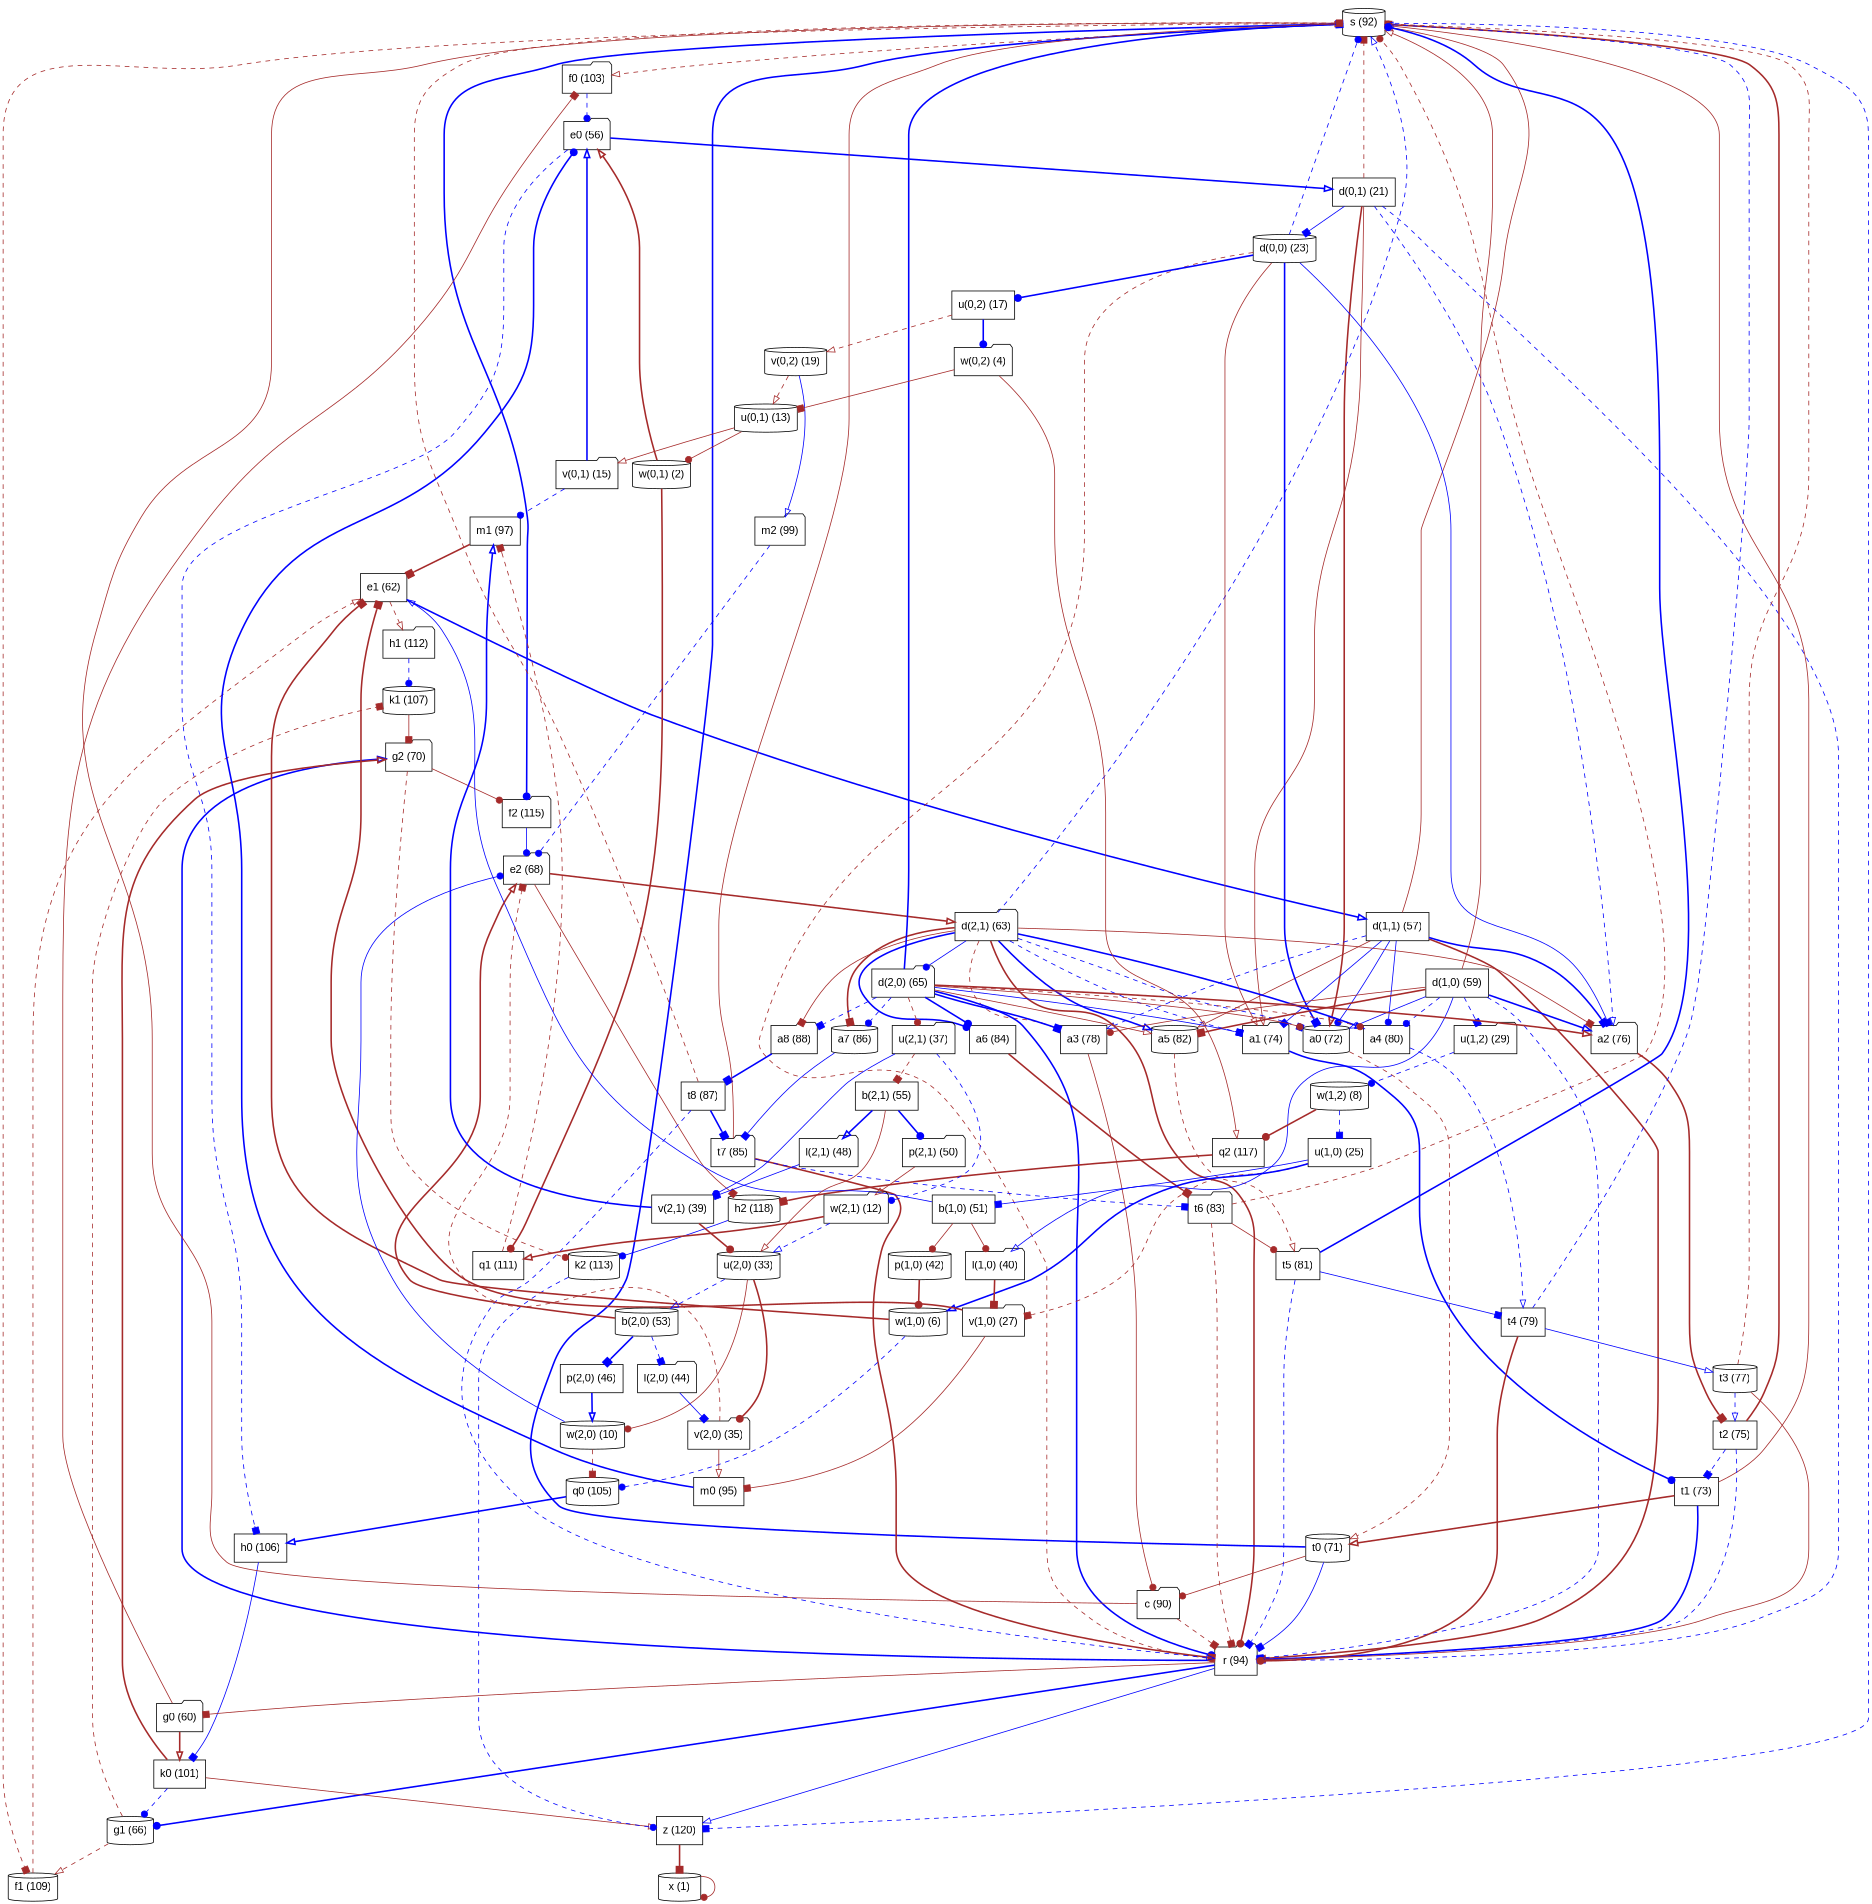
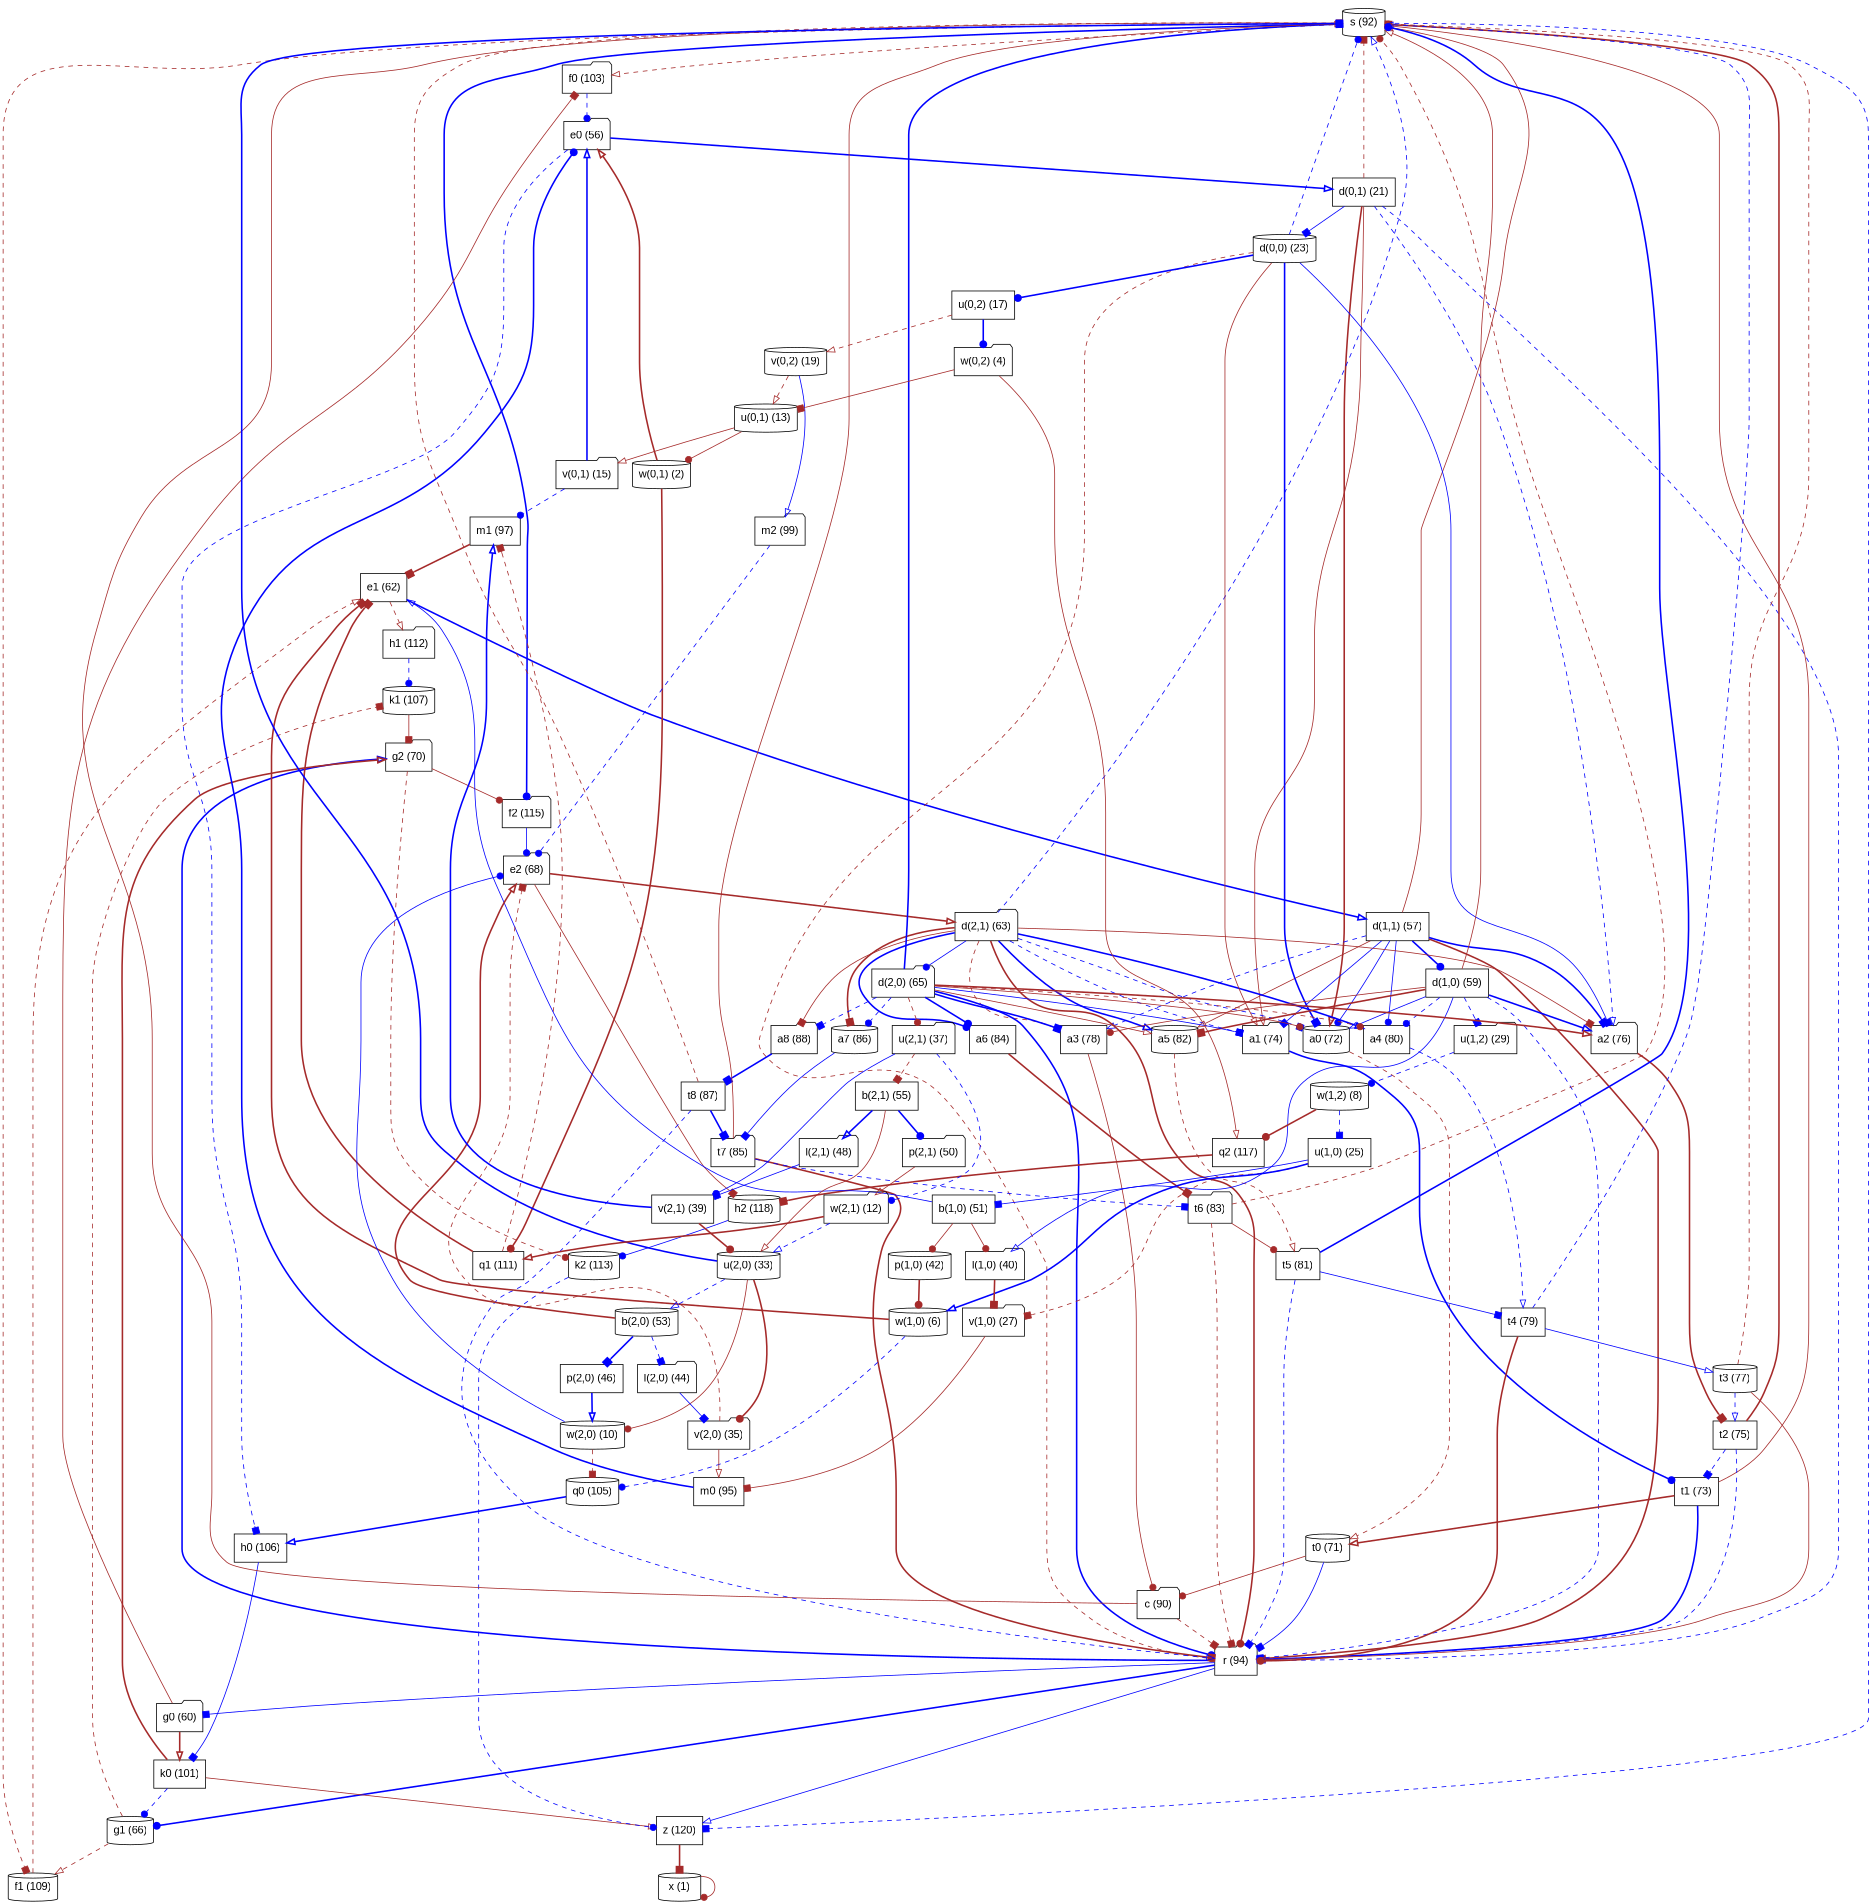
none -> (1422, 950)
(676, 957) -> (242, 242)
(395, 1199) -> (301, 960)
(712, 1684) -> (712, 1684)
